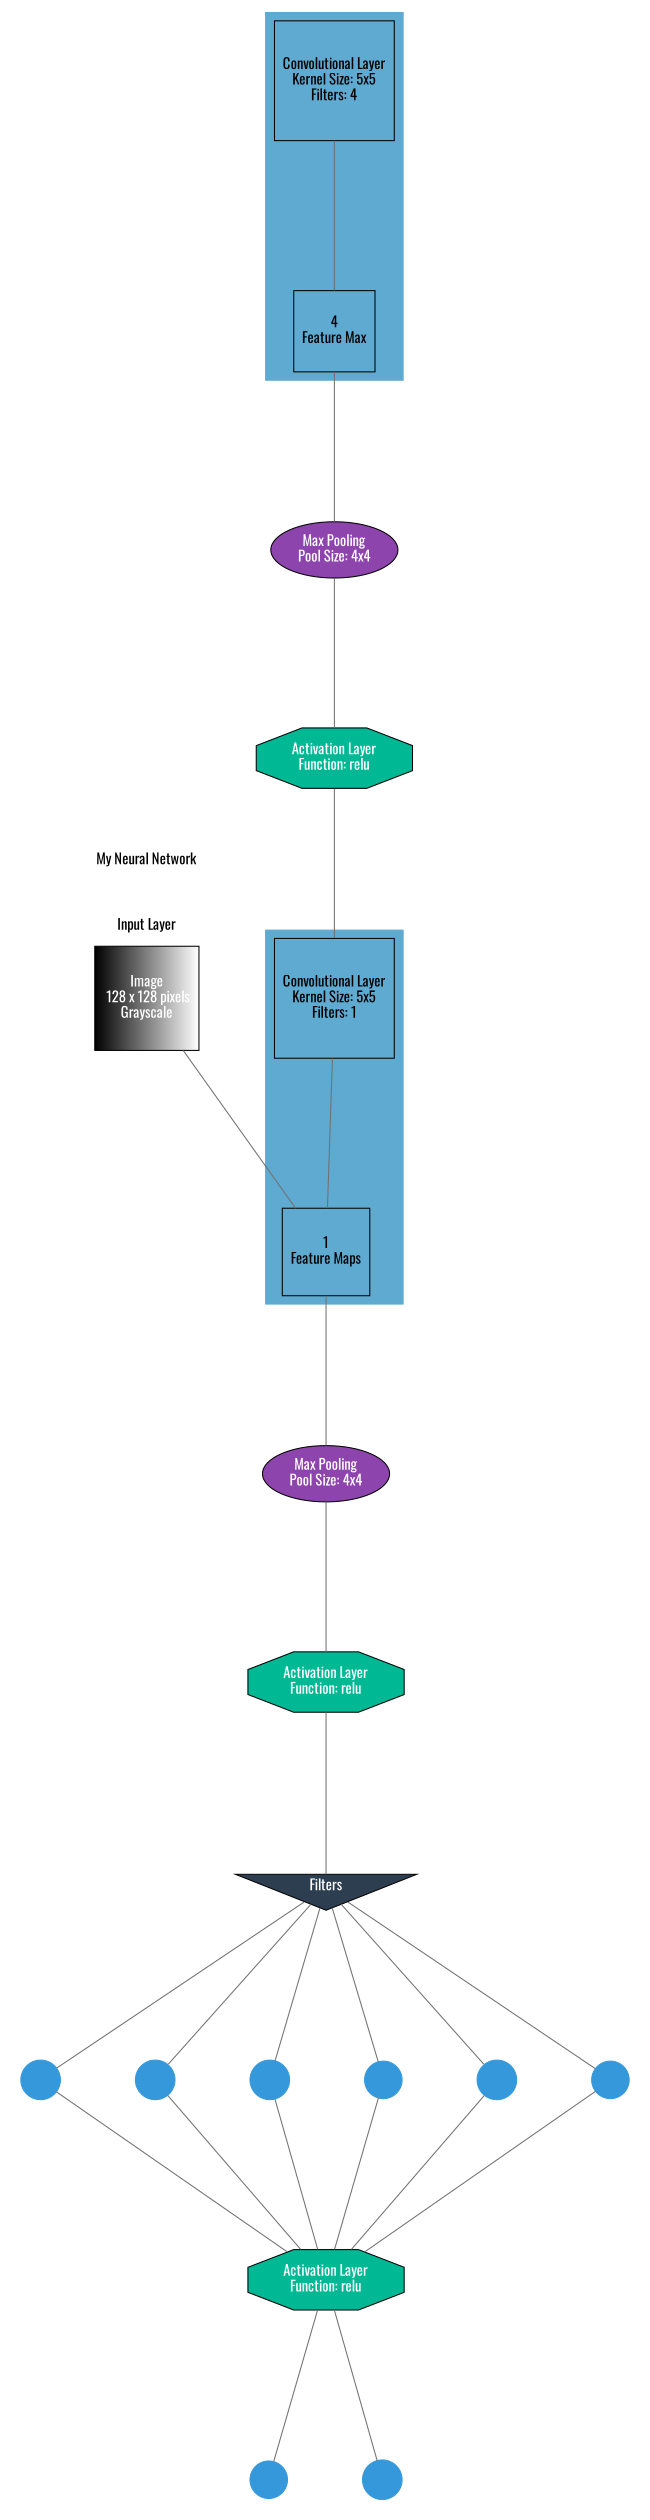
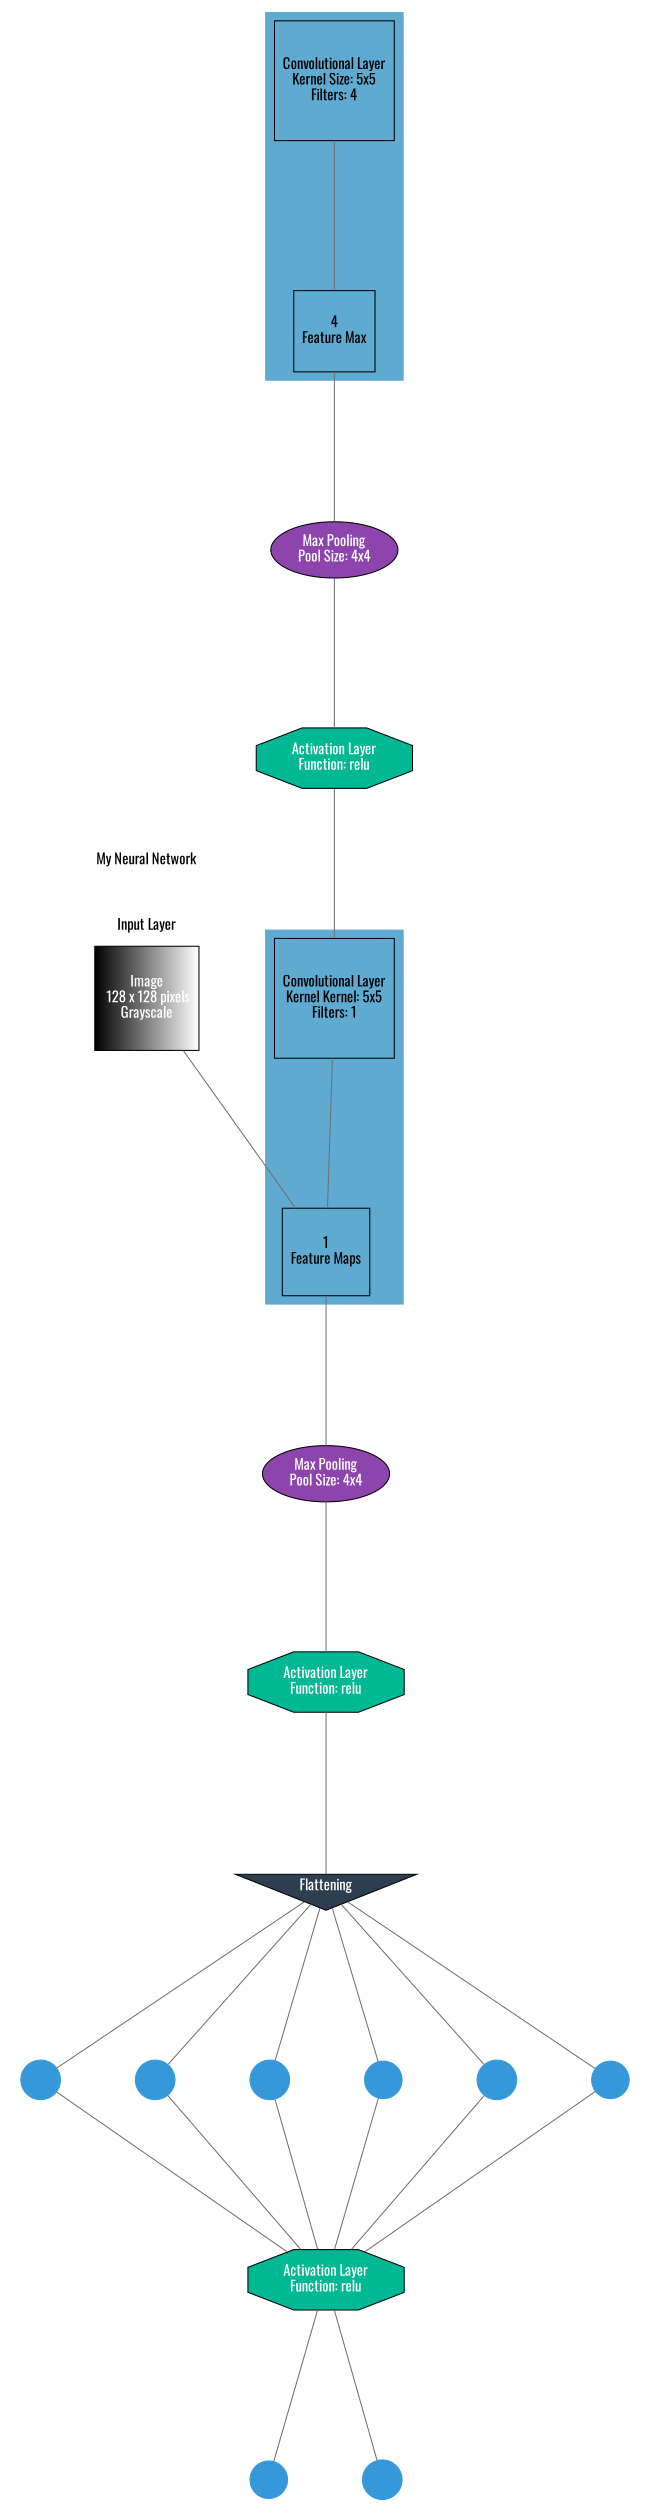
(334, 998) -> (334, 998)
(326, 1886) -> (326, 1886)
